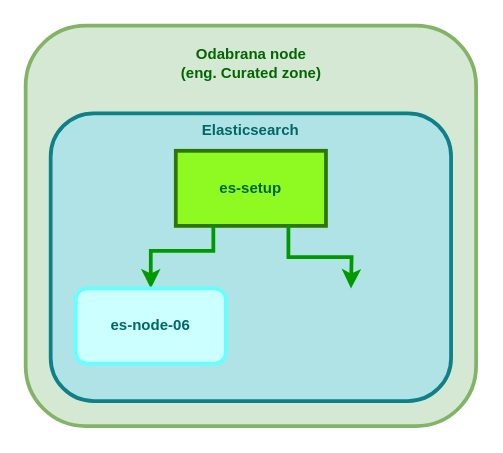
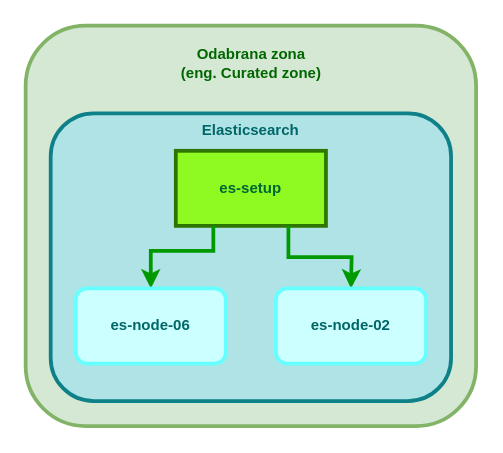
(251, 63) -> (251, 63)
none -> (351, 326)
